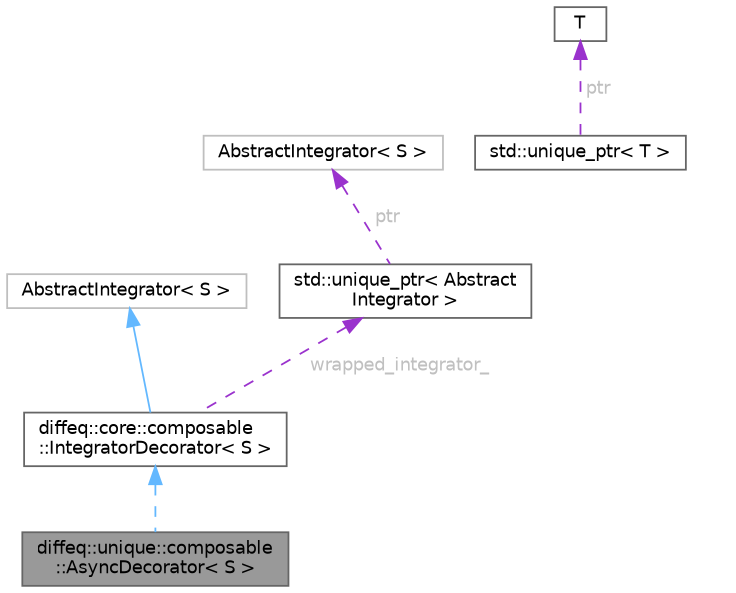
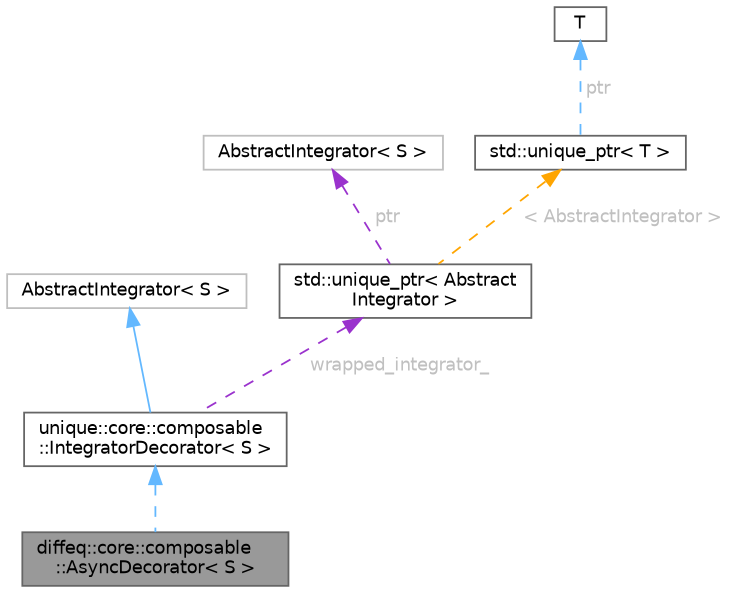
(580, 98) -> (580, 98)
none -> (492, 223)
(155, 439) -> (155, 439)
(155, 559) -> (155, 559)
